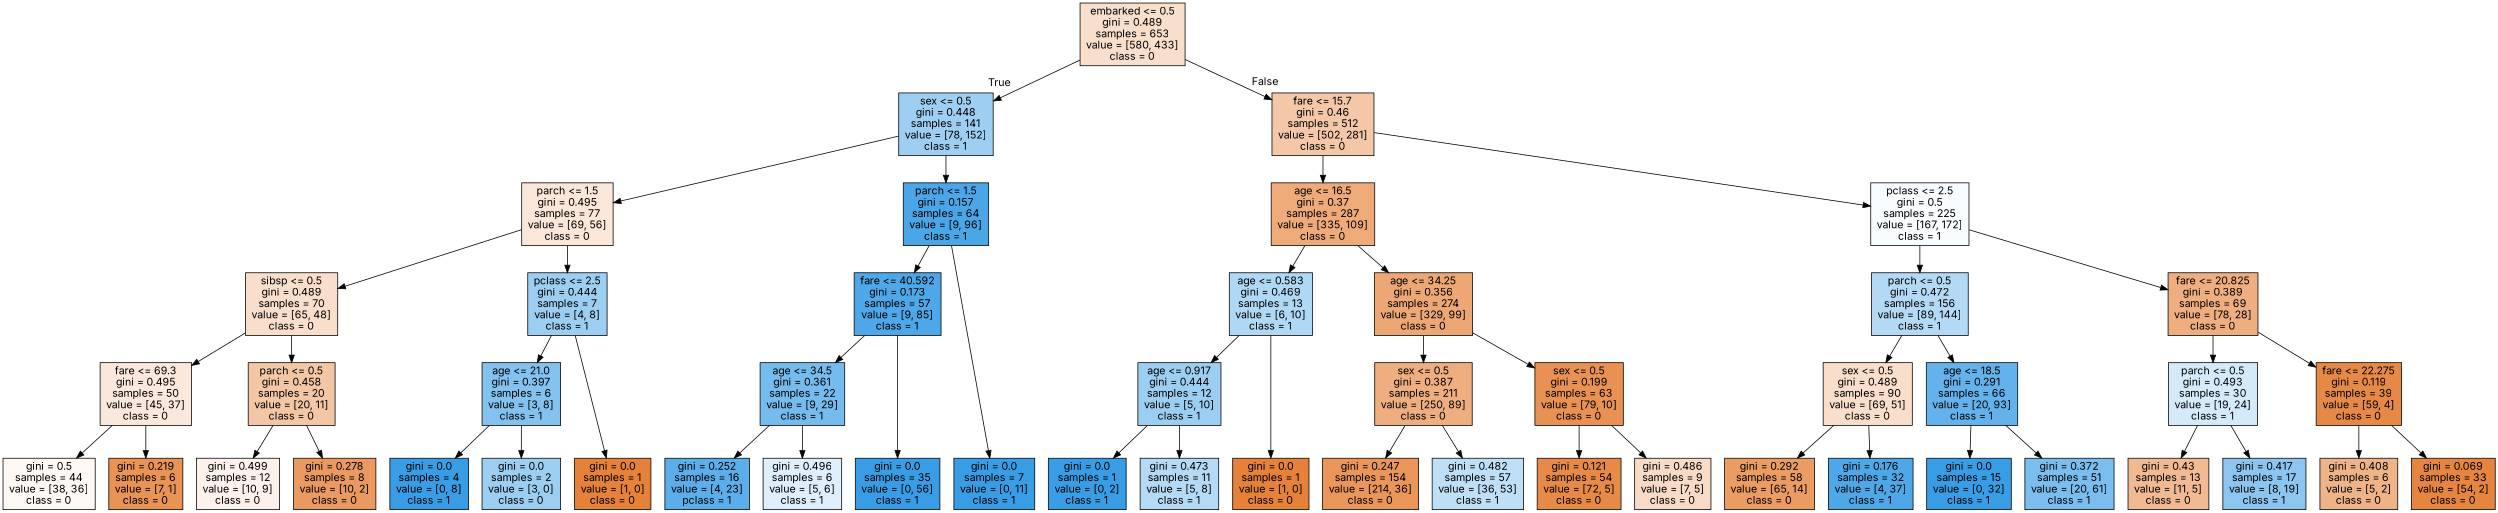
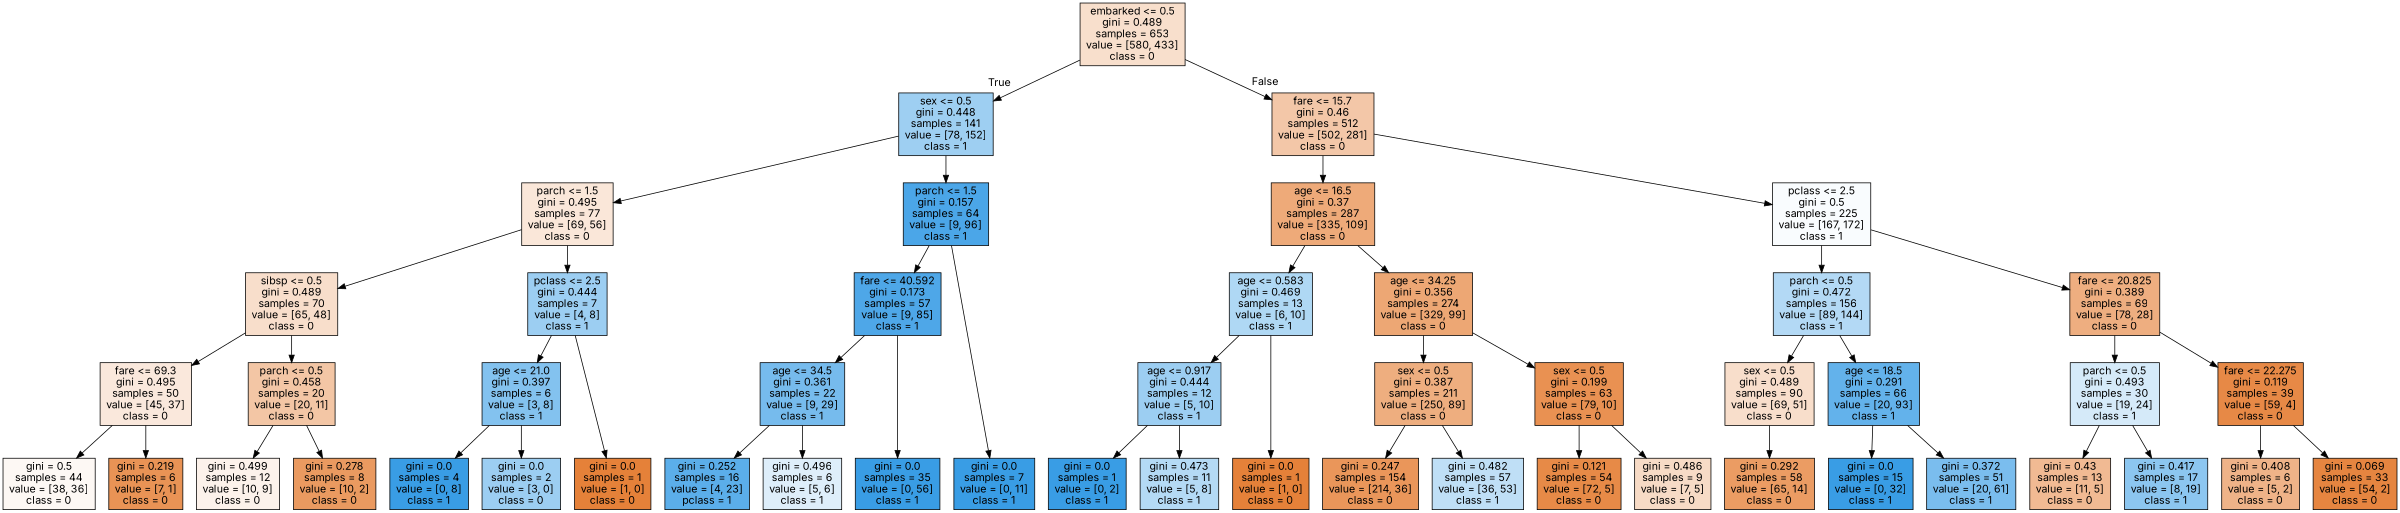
(1871, 484) -> none
